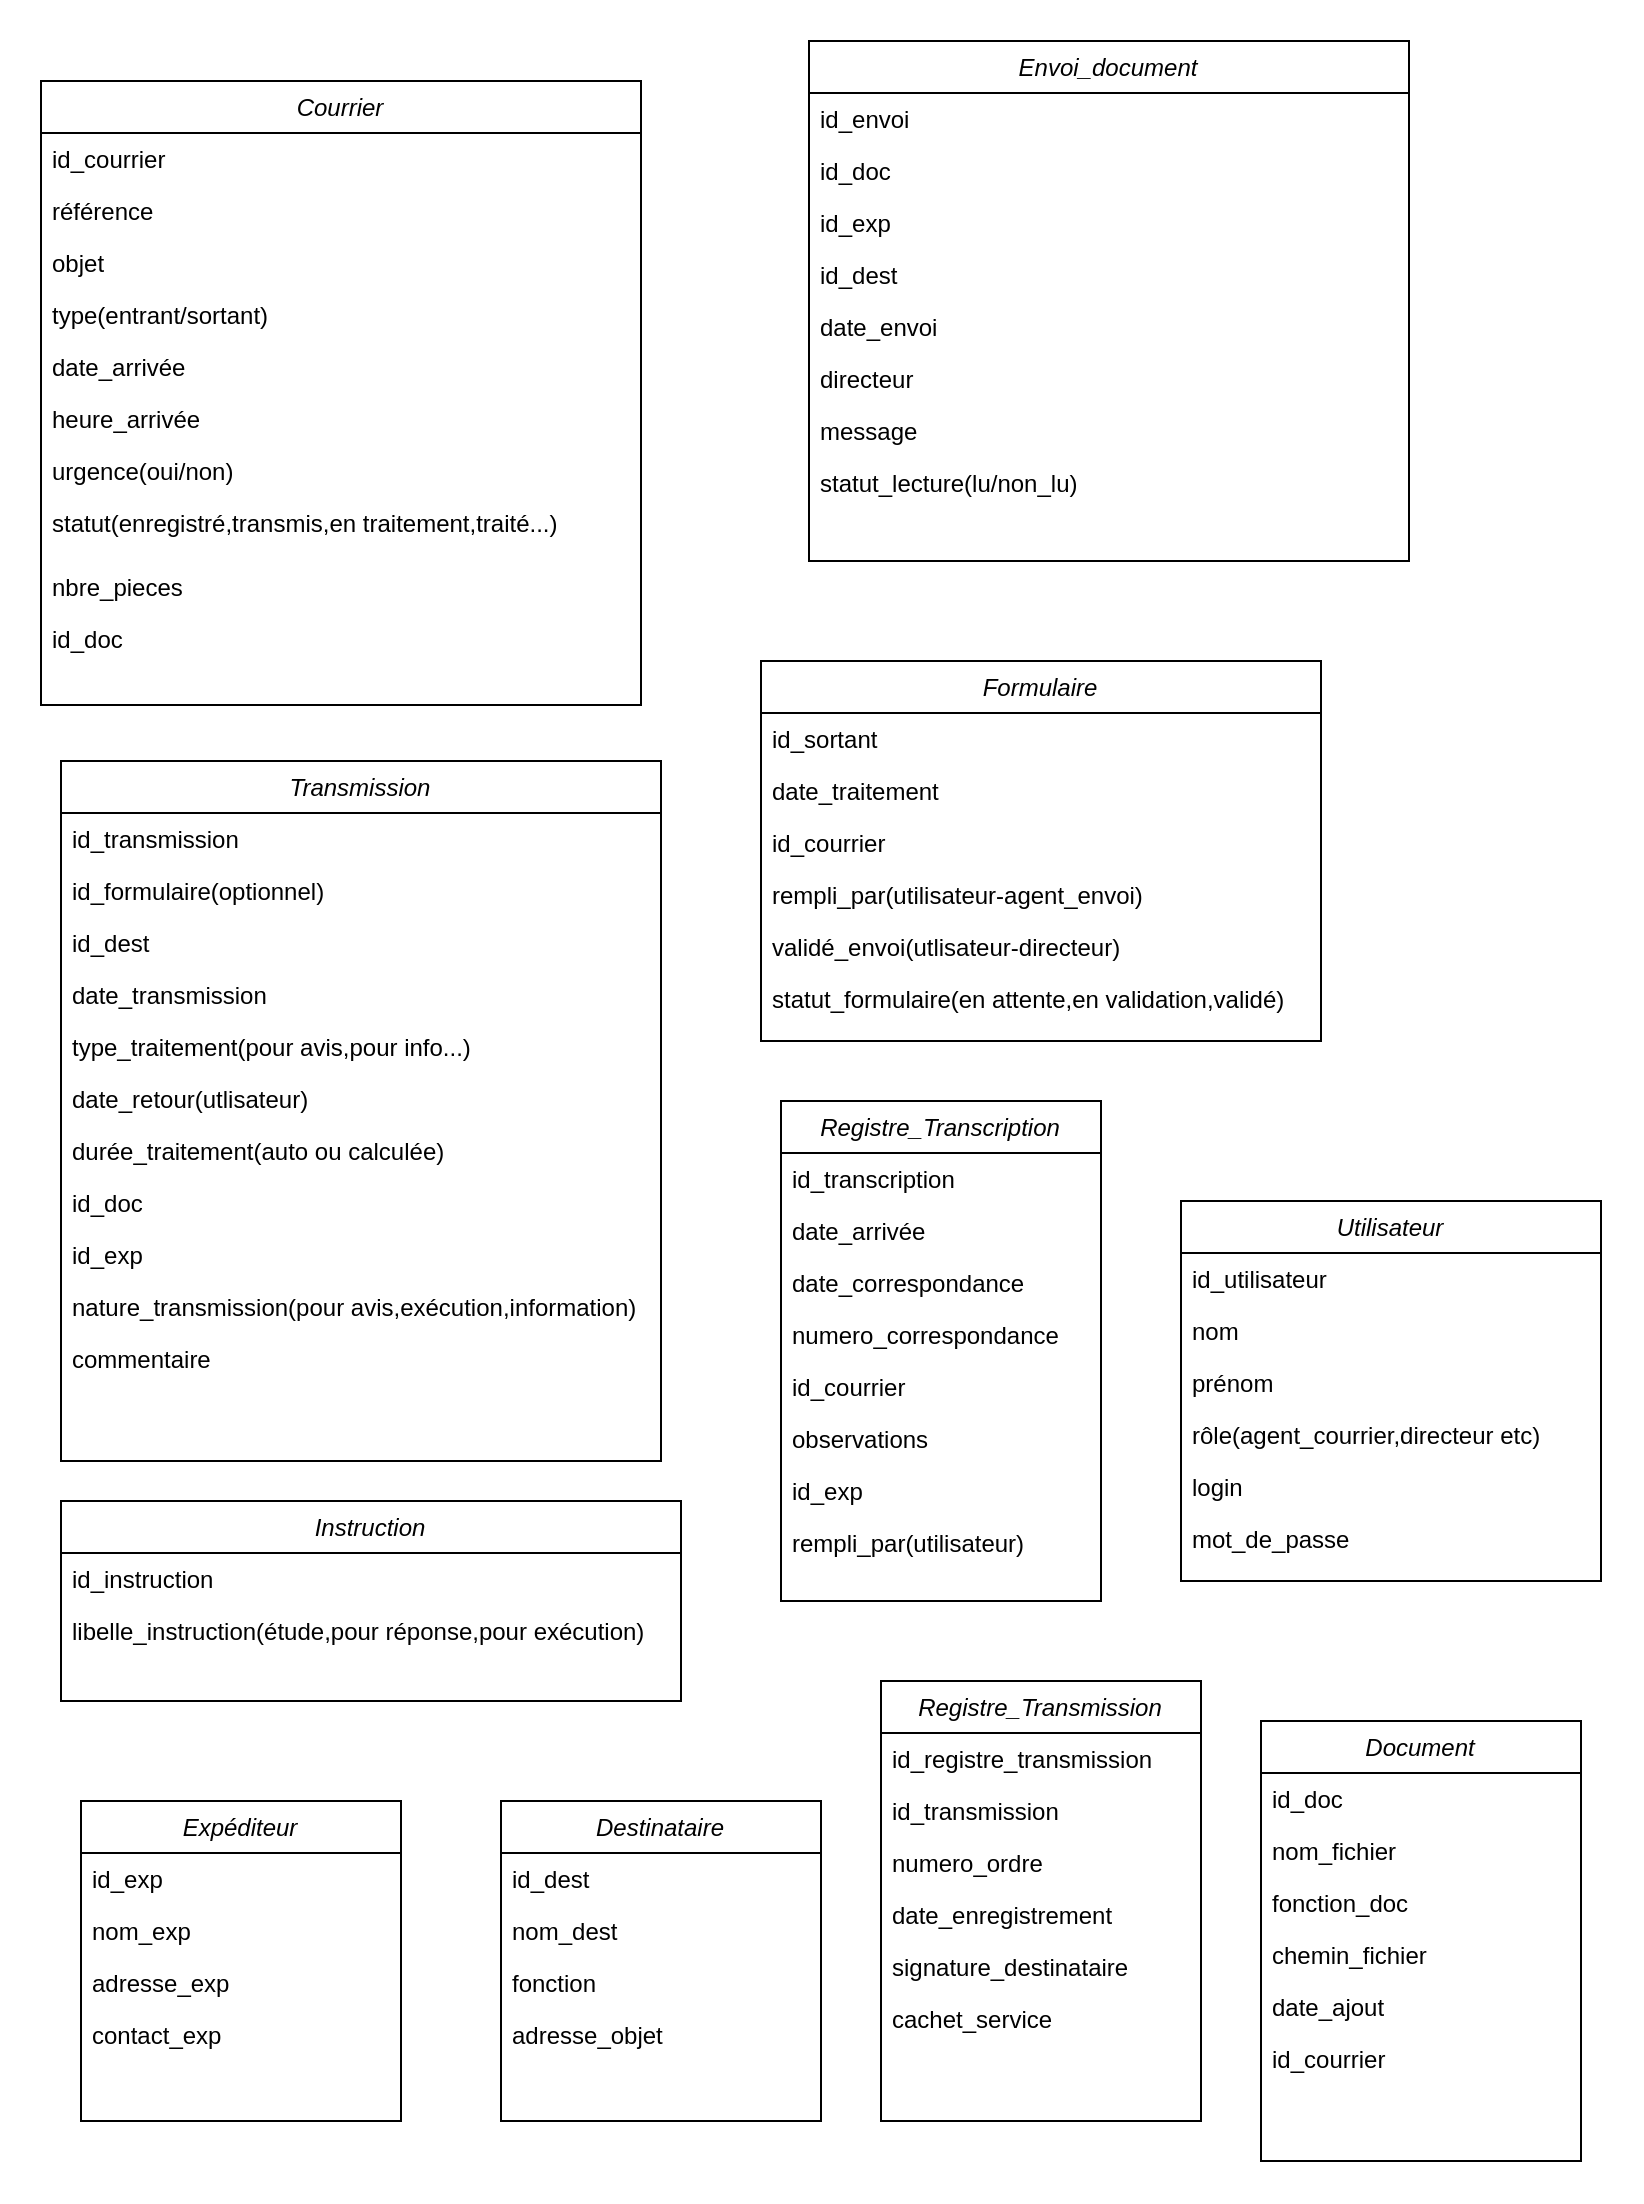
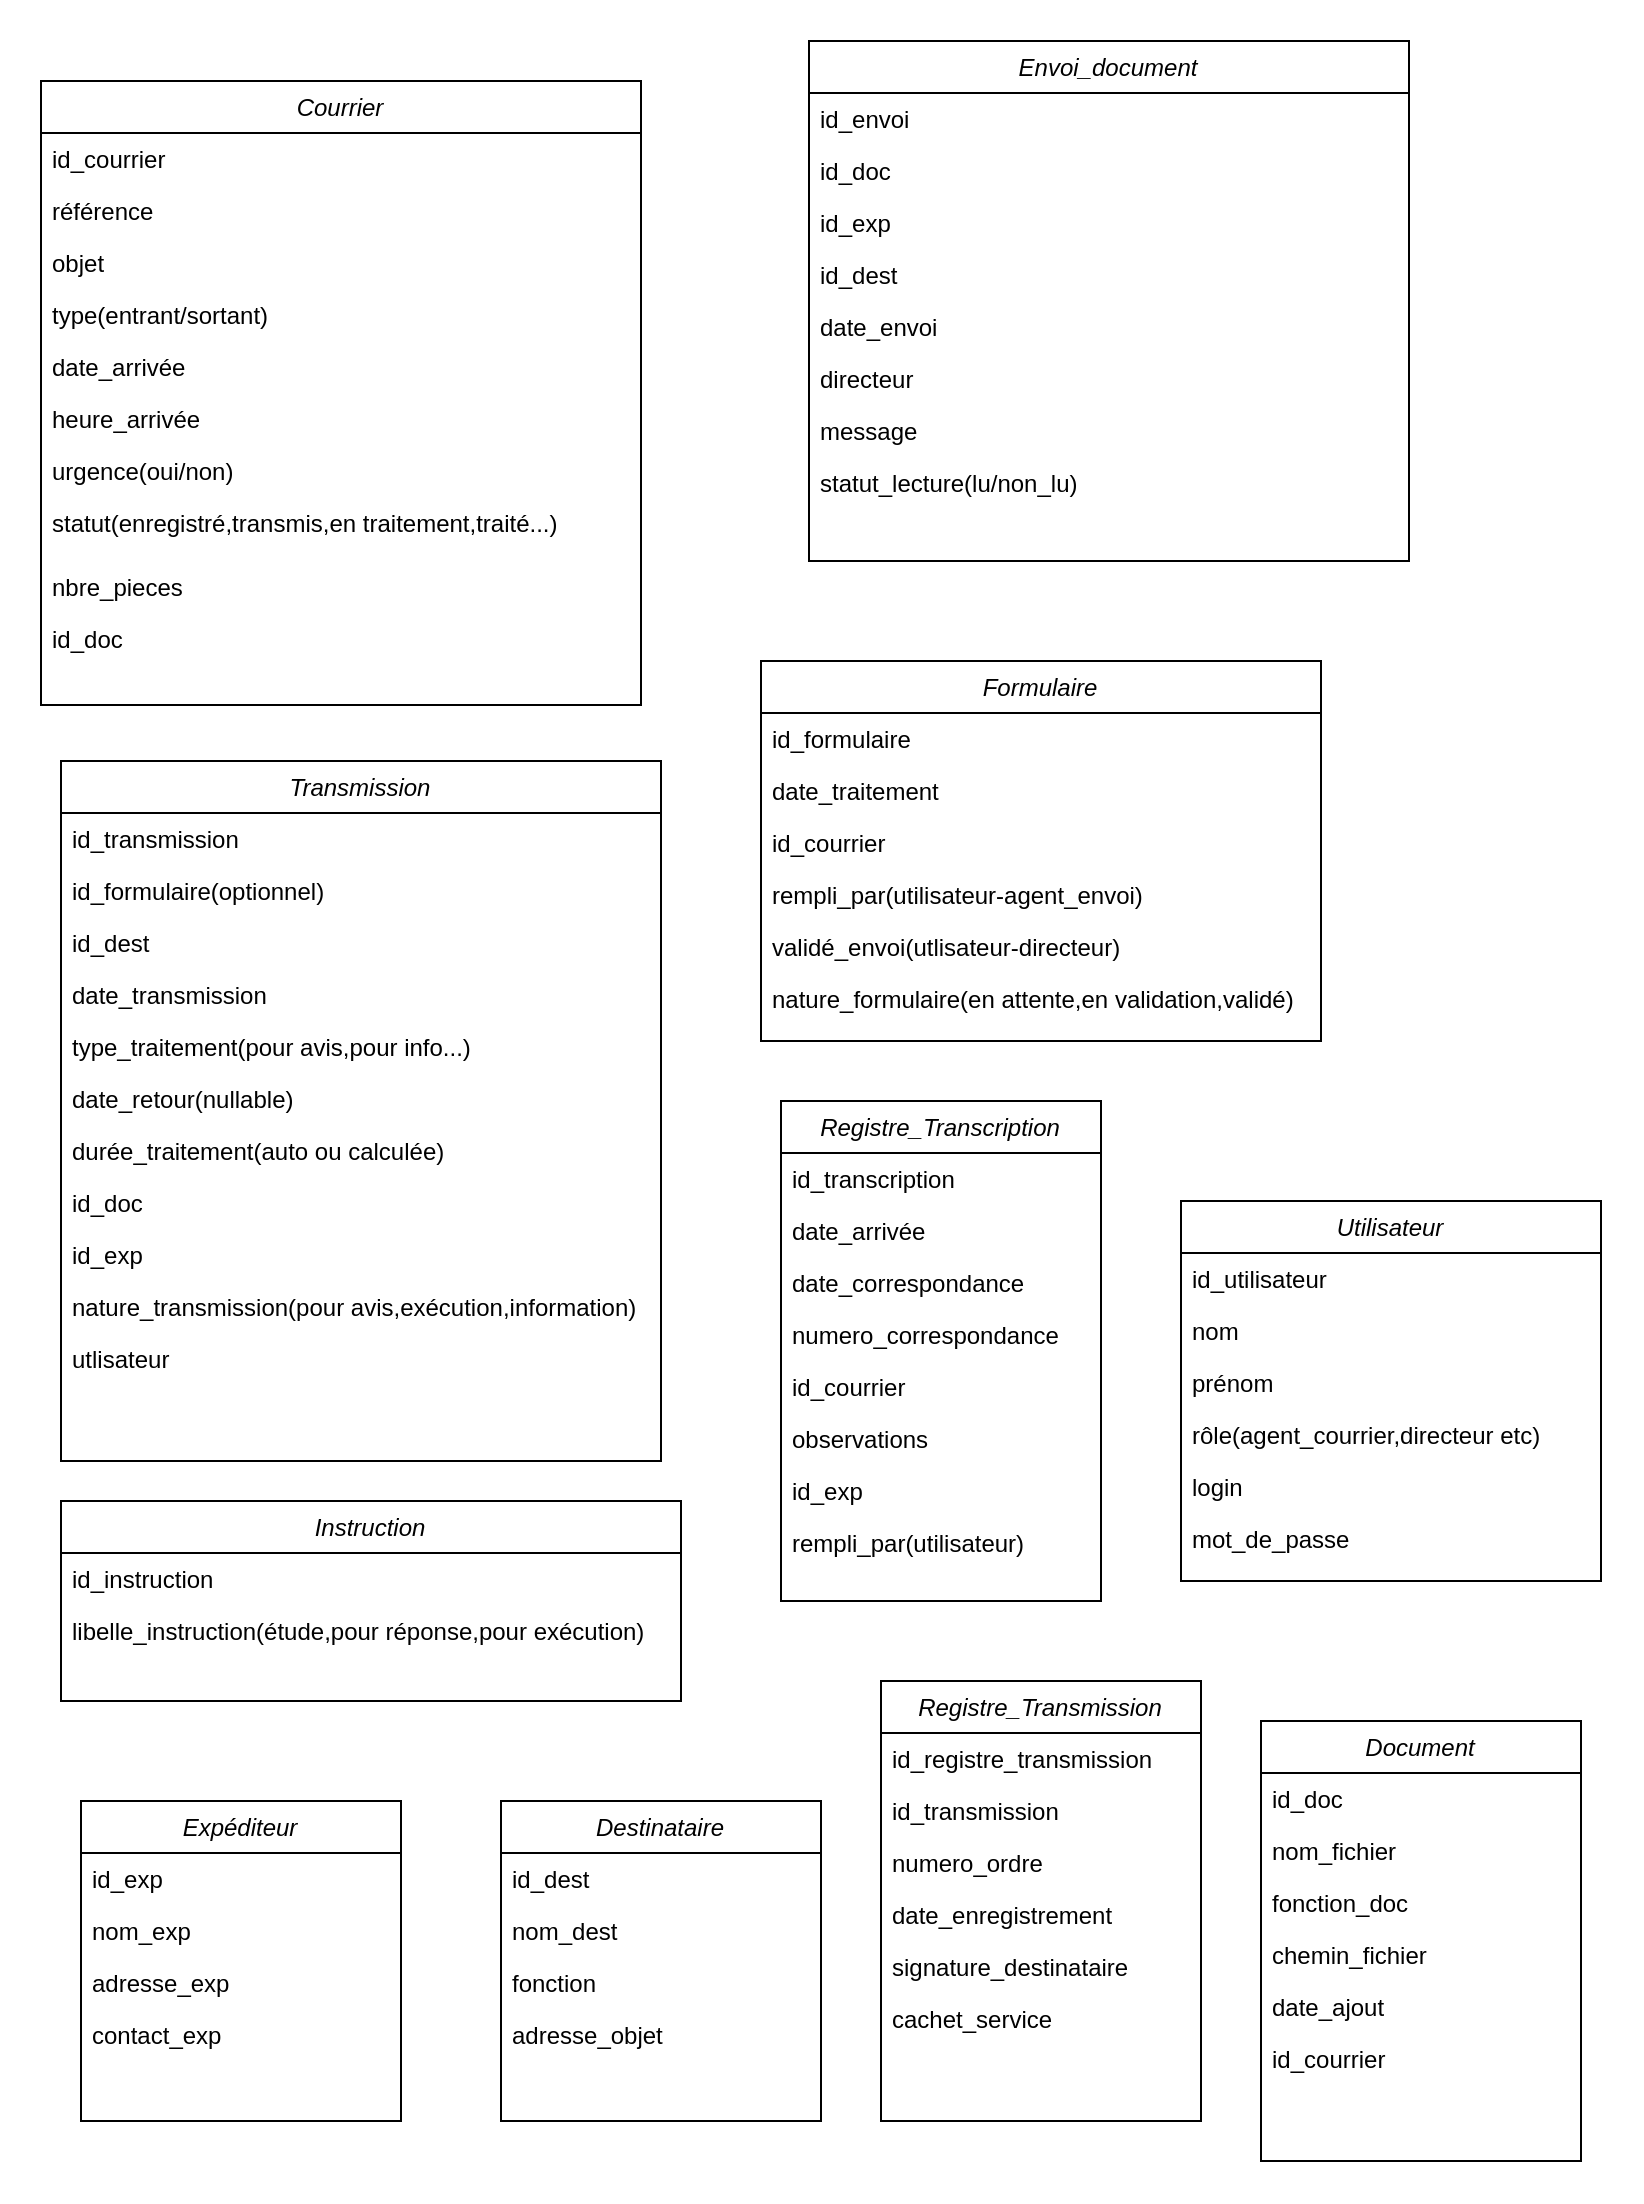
(836, 740) -> (850, 740)
(1074, 1000) -> (1074, 1000)
(220, 1100) -> (204, 1100)
(143, 1360) -> (133, 1360)
